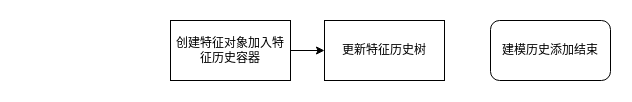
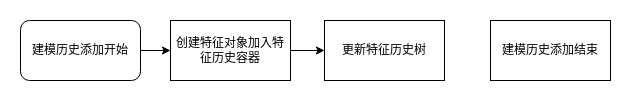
none -> (81, 51)
none -> (160, 51)
(551, 51) -> (551, 51)
